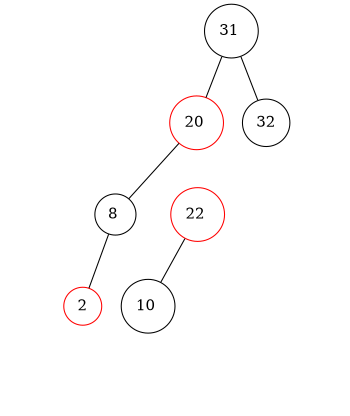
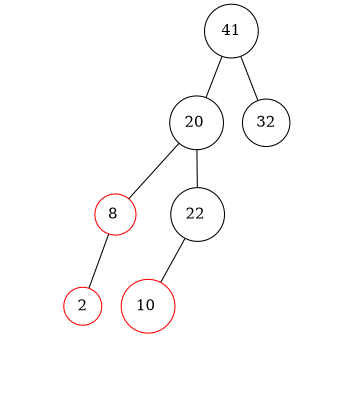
(231, 31) -> (231, 31)
(197, 123) -> (197, 123)
none -> (197, 169)
(115, 215) -> (115, 215)
(198, 215) -> (198, 215)
(148, 306) -> (148, 306)
